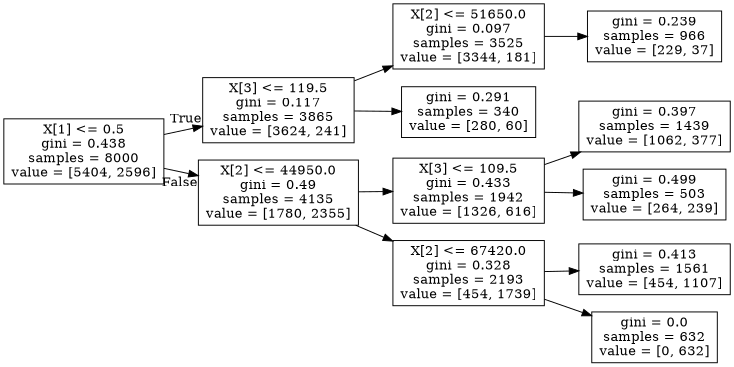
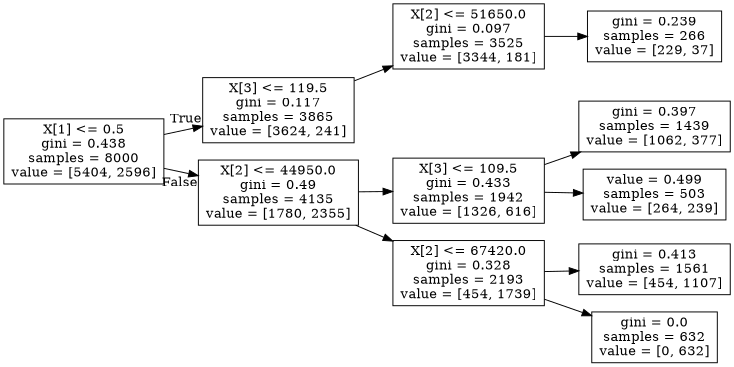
(655, 36) -> (655, 36)
(469, 112) -> none
(655, 195) -> (655, 195)
